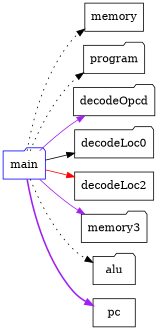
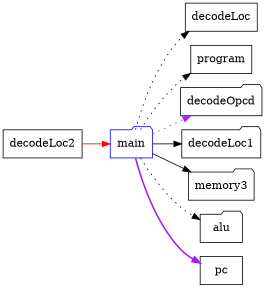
(114, 17) -> (221, 17)
(114, 59) -> (221, 59)
(58, 134) -> (168, 127)
(114, 144) -> (221, 144)
(56, 172) -> (92, 144)
(58, 196) -> (168, 161)
